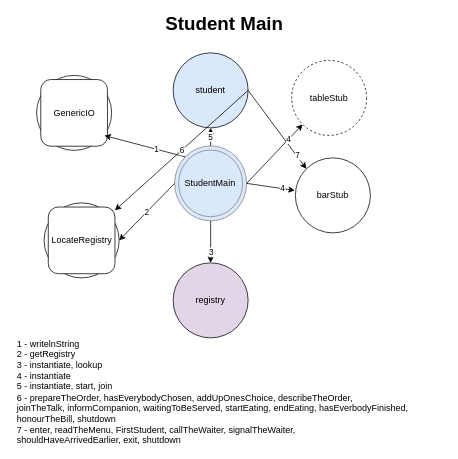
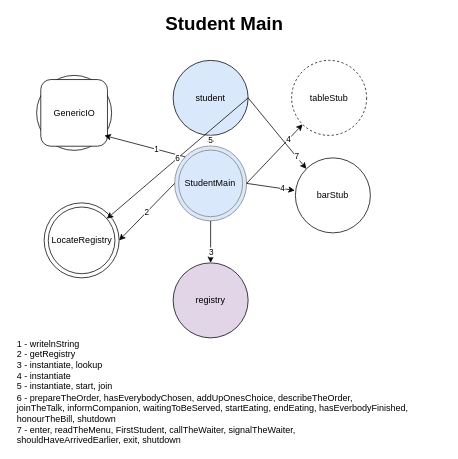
(210, 90) -> (210, 98)
(81, 240) -> (81, 240)
